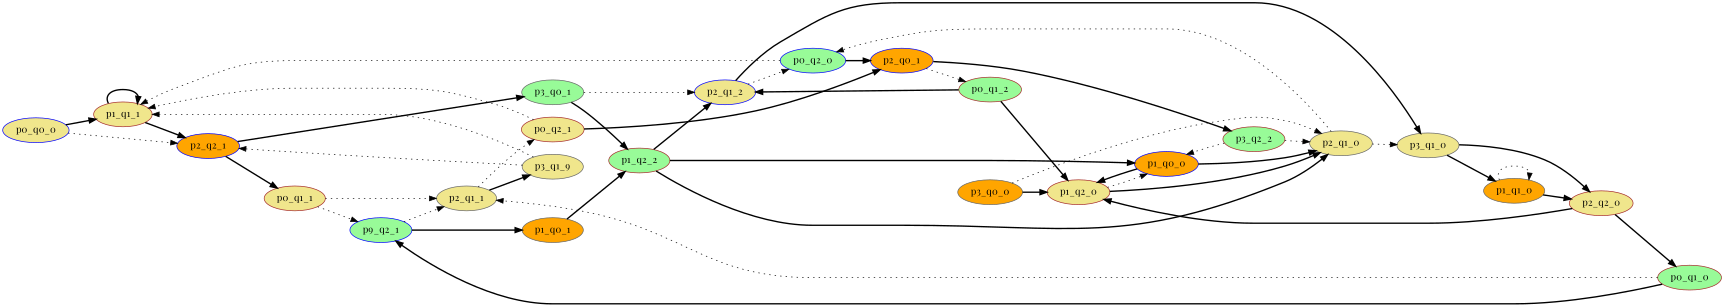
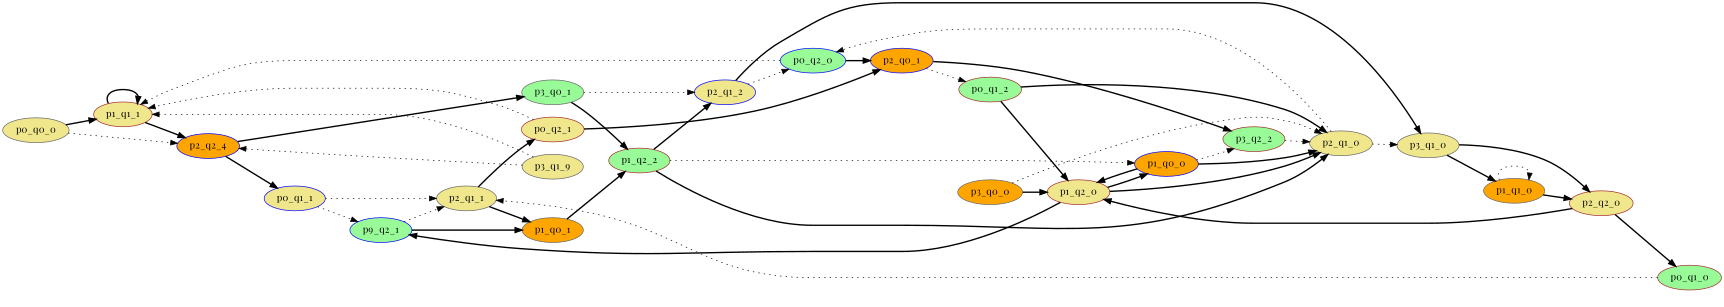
(861, 91) -> (1174, 88)
(36, 130) -> (36, 130)
(208, 146) -> (208, 146)
(1209, 147) -> (1212, 156)
(899, 161) -> (899, 161)
(497, 168) -> (497, 168)
(1124, 182) -> (1124, 182)
(506, 184) -> (506, 213)
(295, 198) -> (295, 198)
(1026, 304) -> (742, 252)
